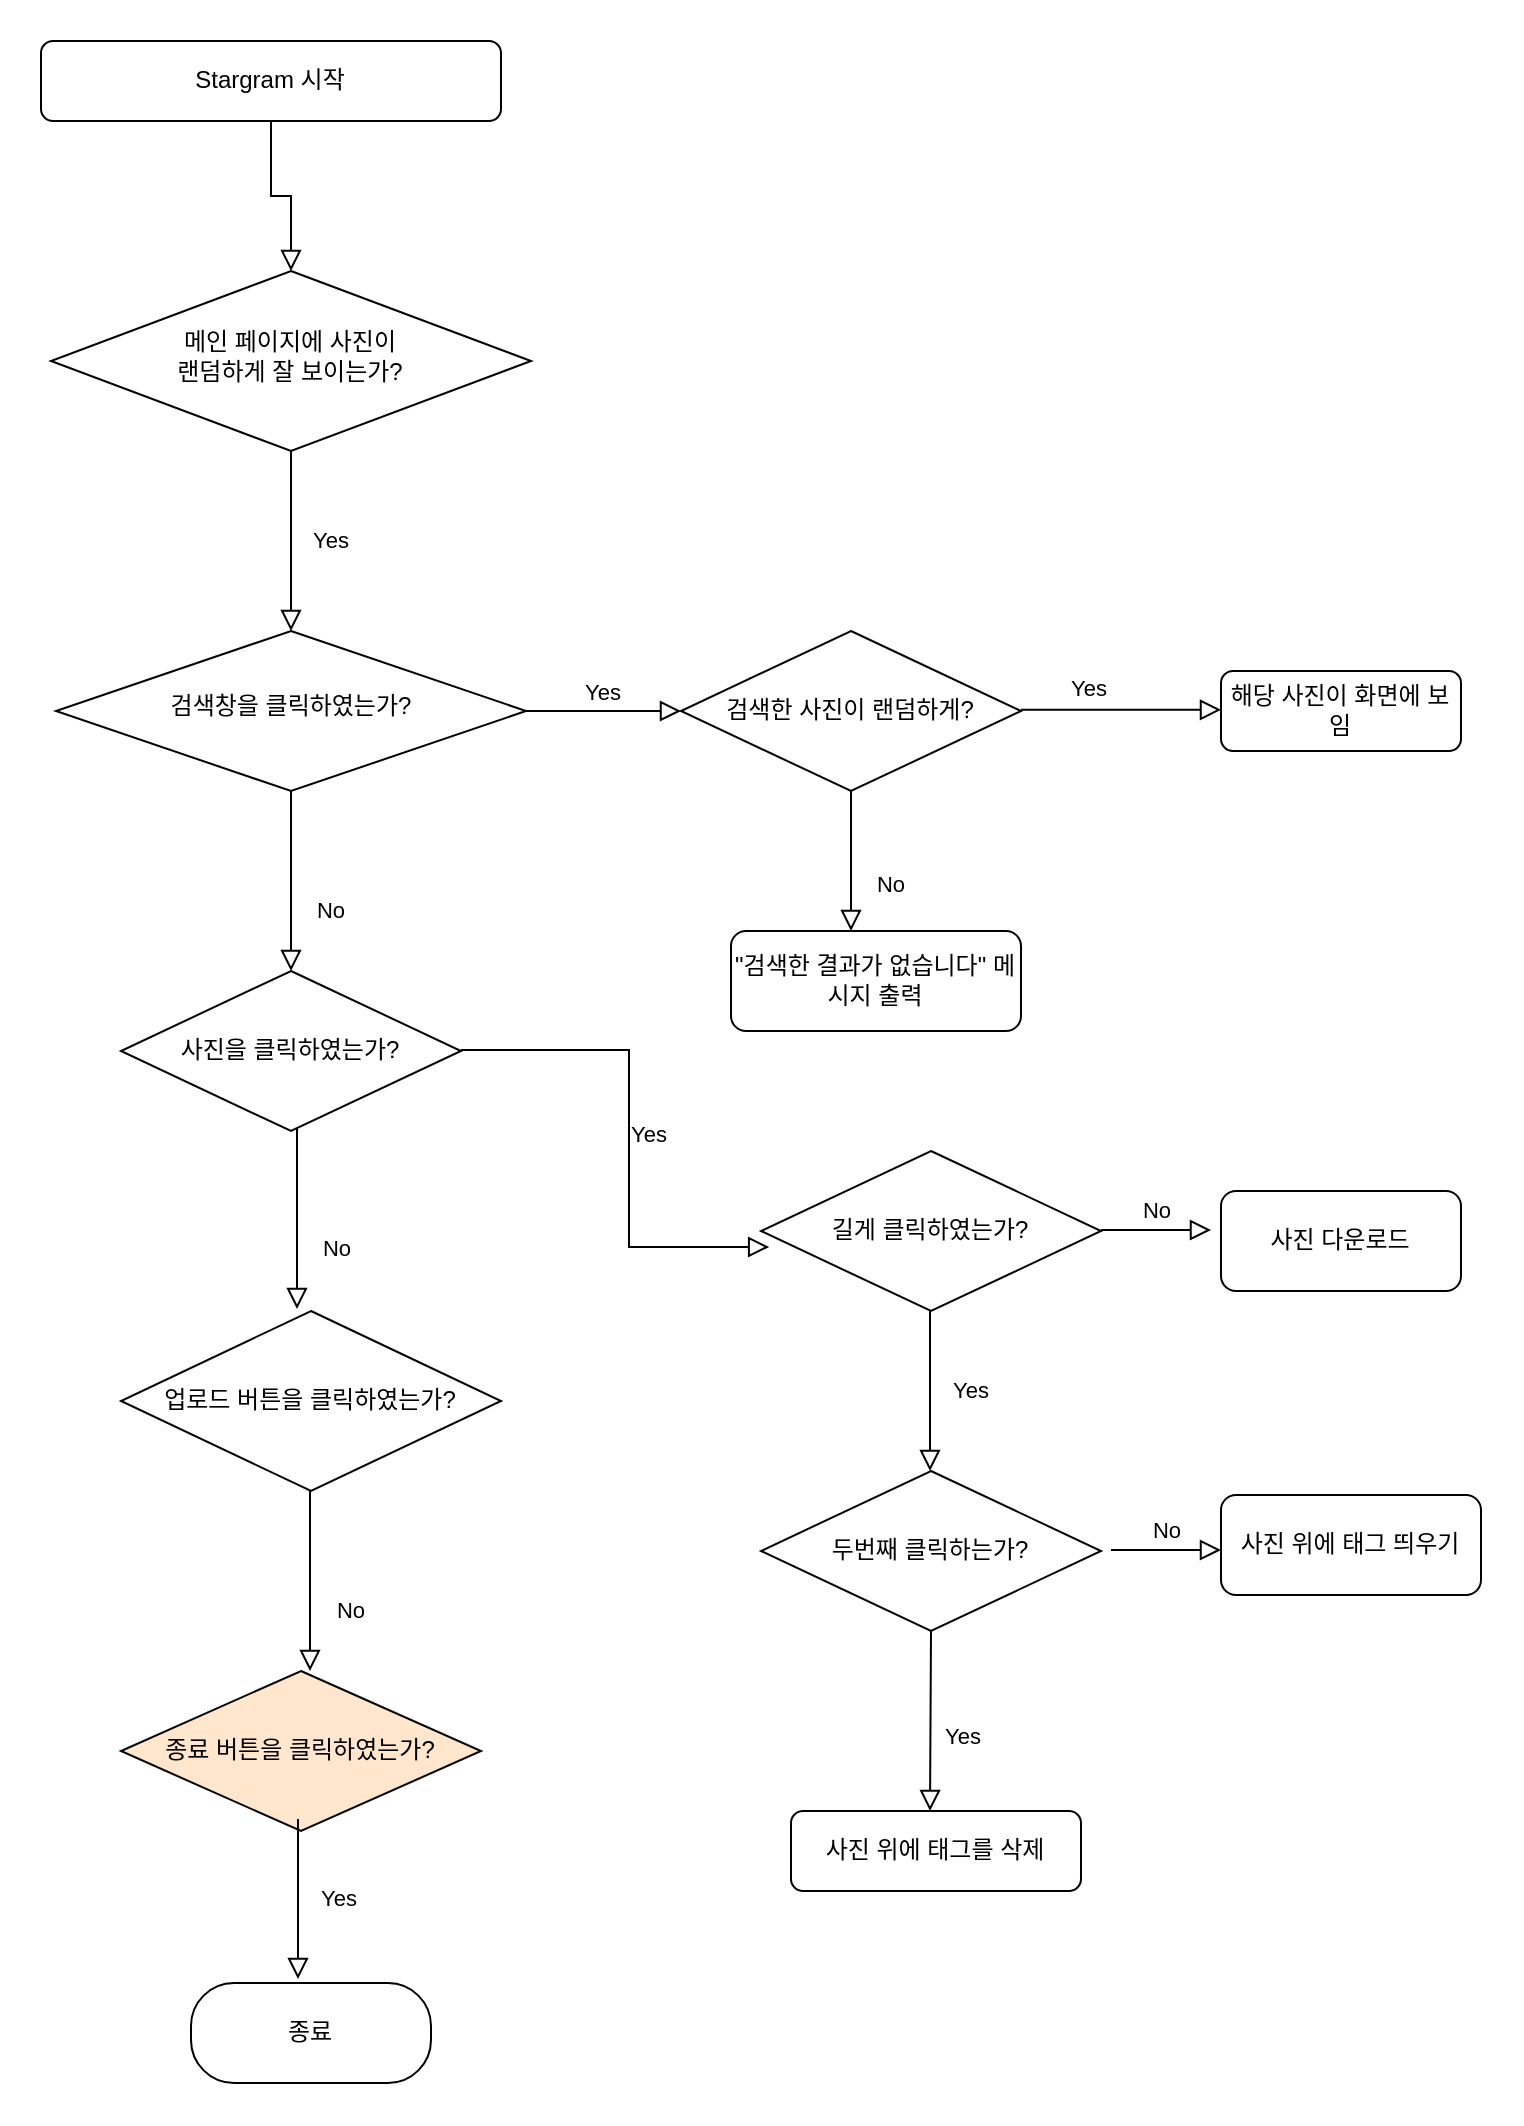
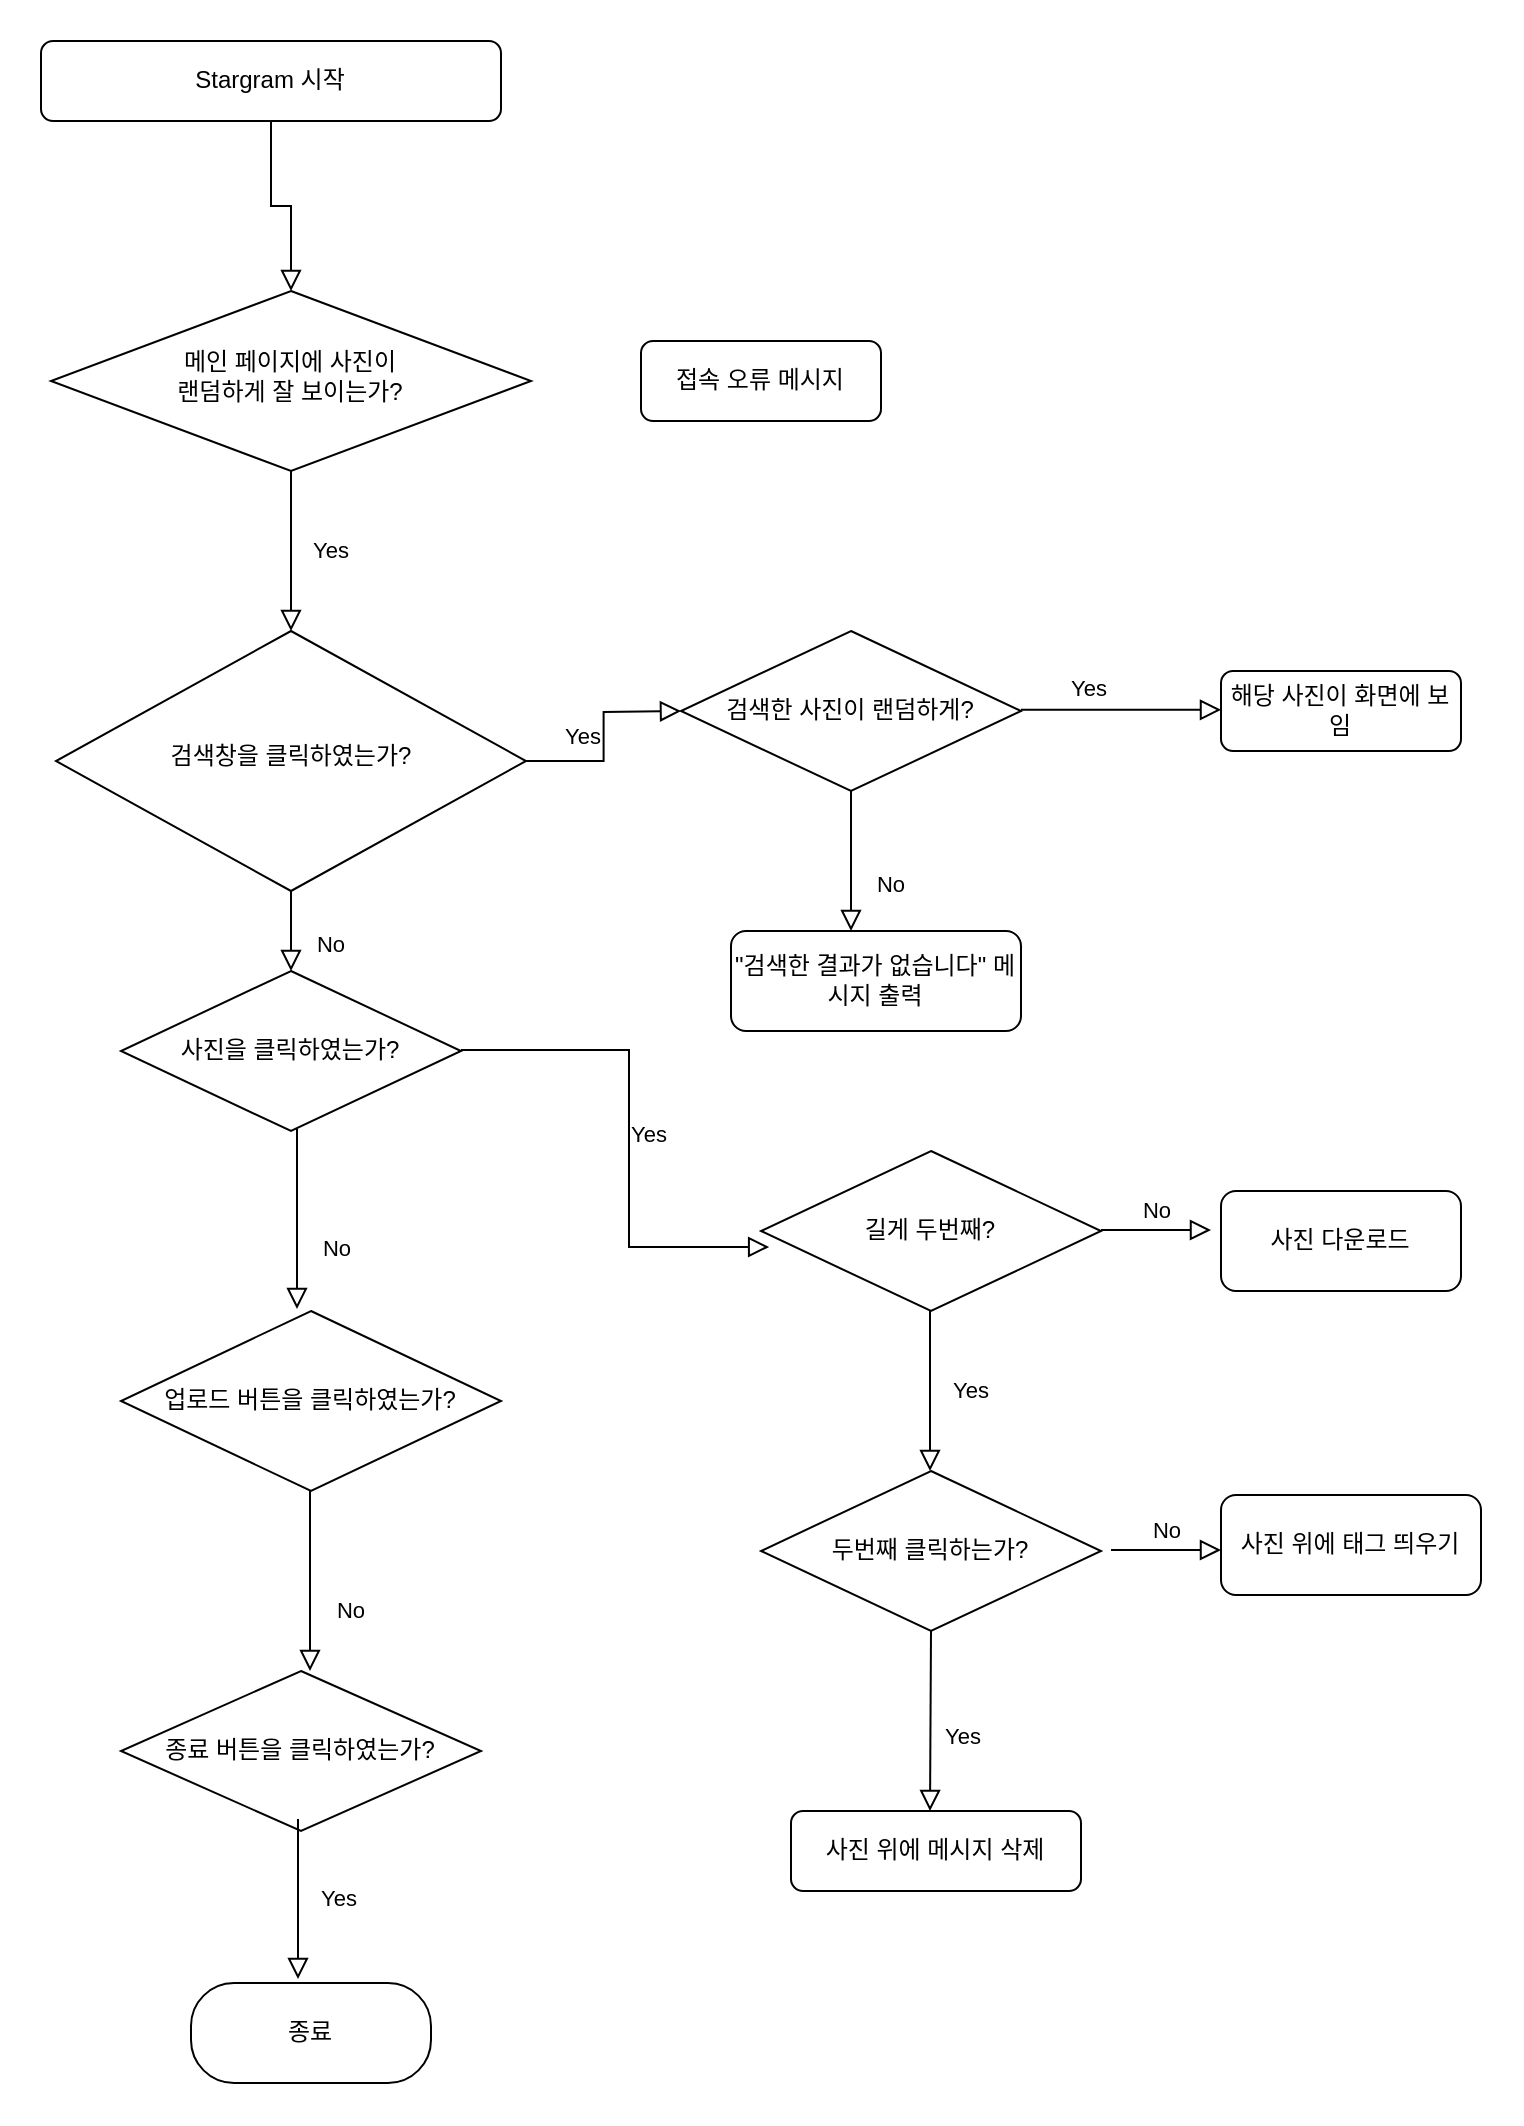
(291, 361) -> (291, 381)
none -> (761, 381)
(291, 711) -> (291, 761)
(931, 1231) -> (931, 1231)
(301, 1751) -> (301, 1751)
(936, 1851) -> (936, 1851)
